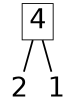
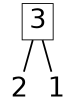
(38, 22) -> (38, 22)
